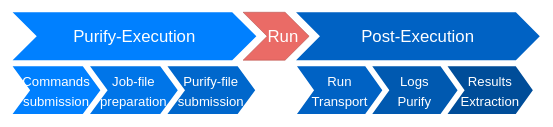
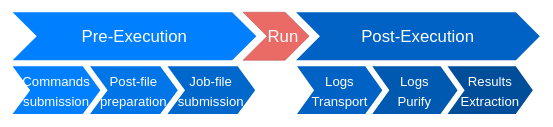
(134, 36) -> (134, 36)
(134, 90) -> (134, 90)
(211, 90) -> (211, 90)
(340, 90) -> (340, 90)
